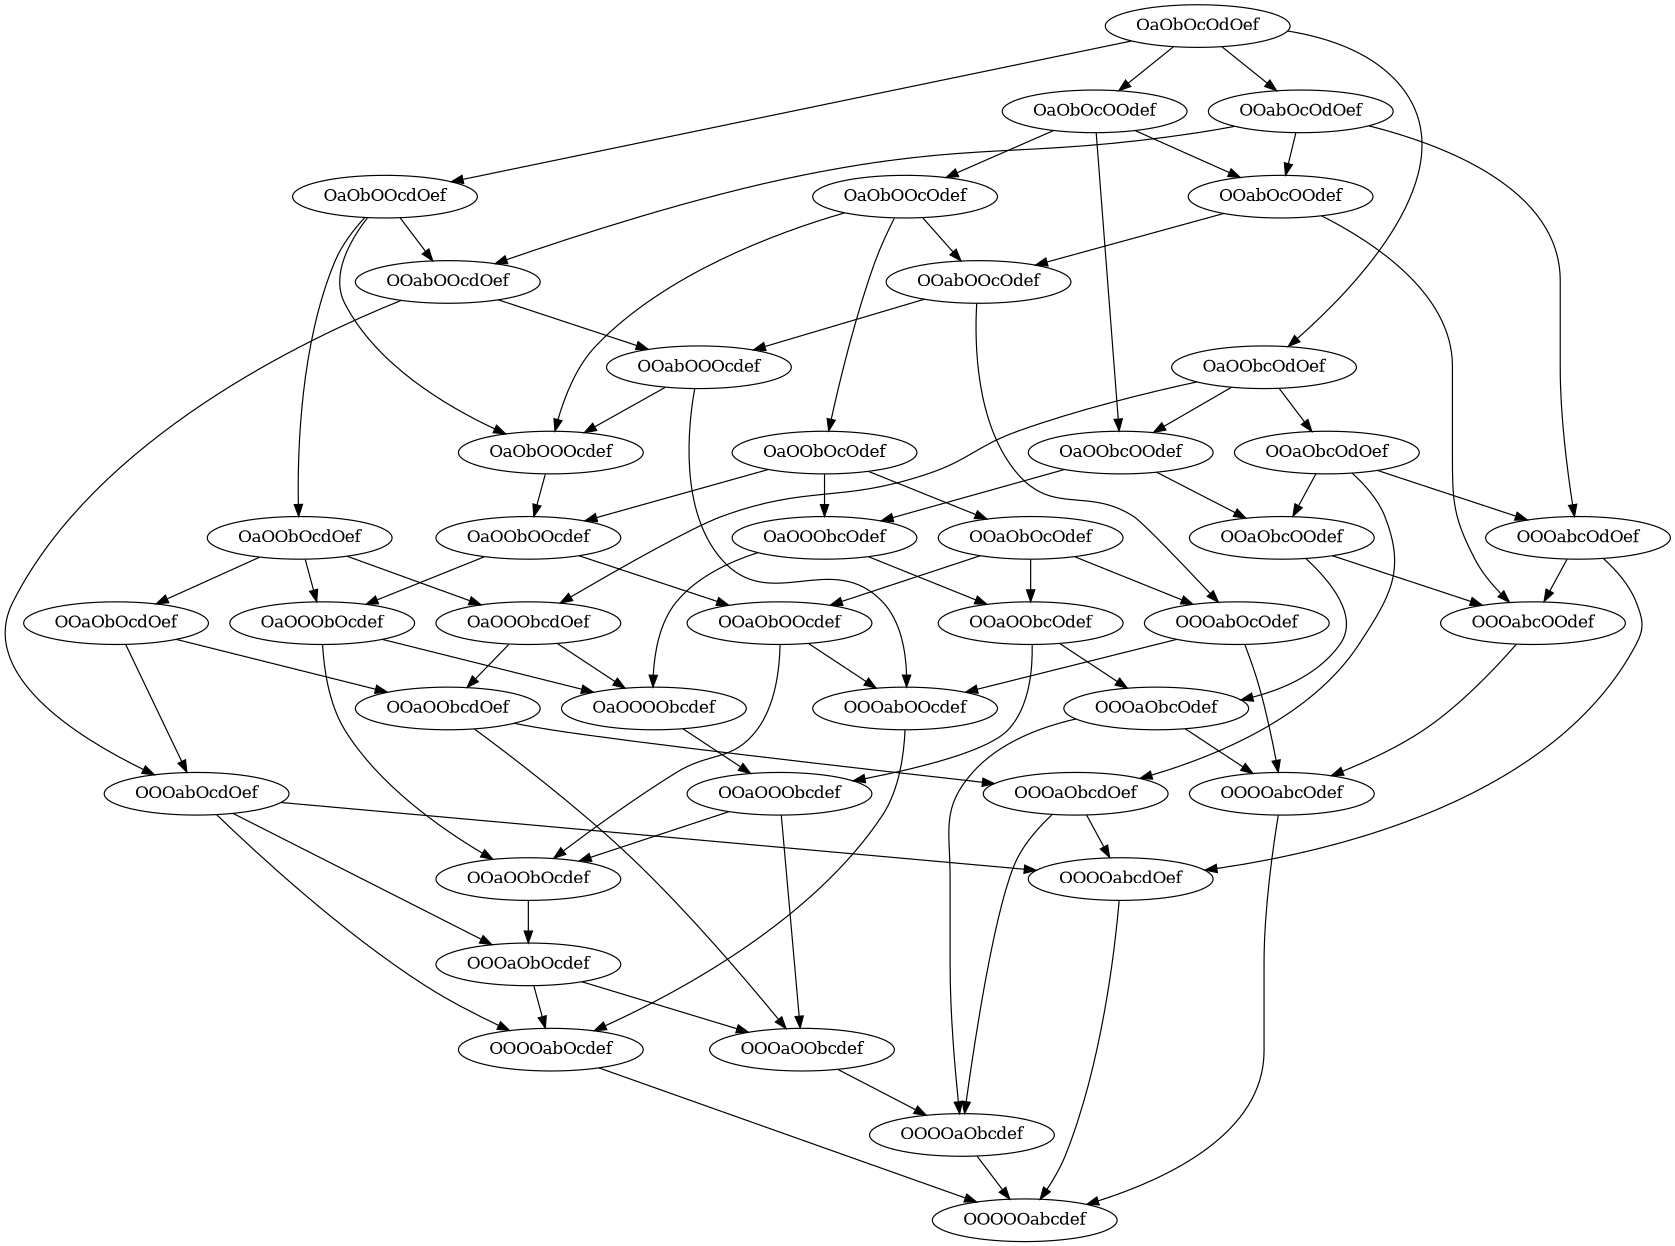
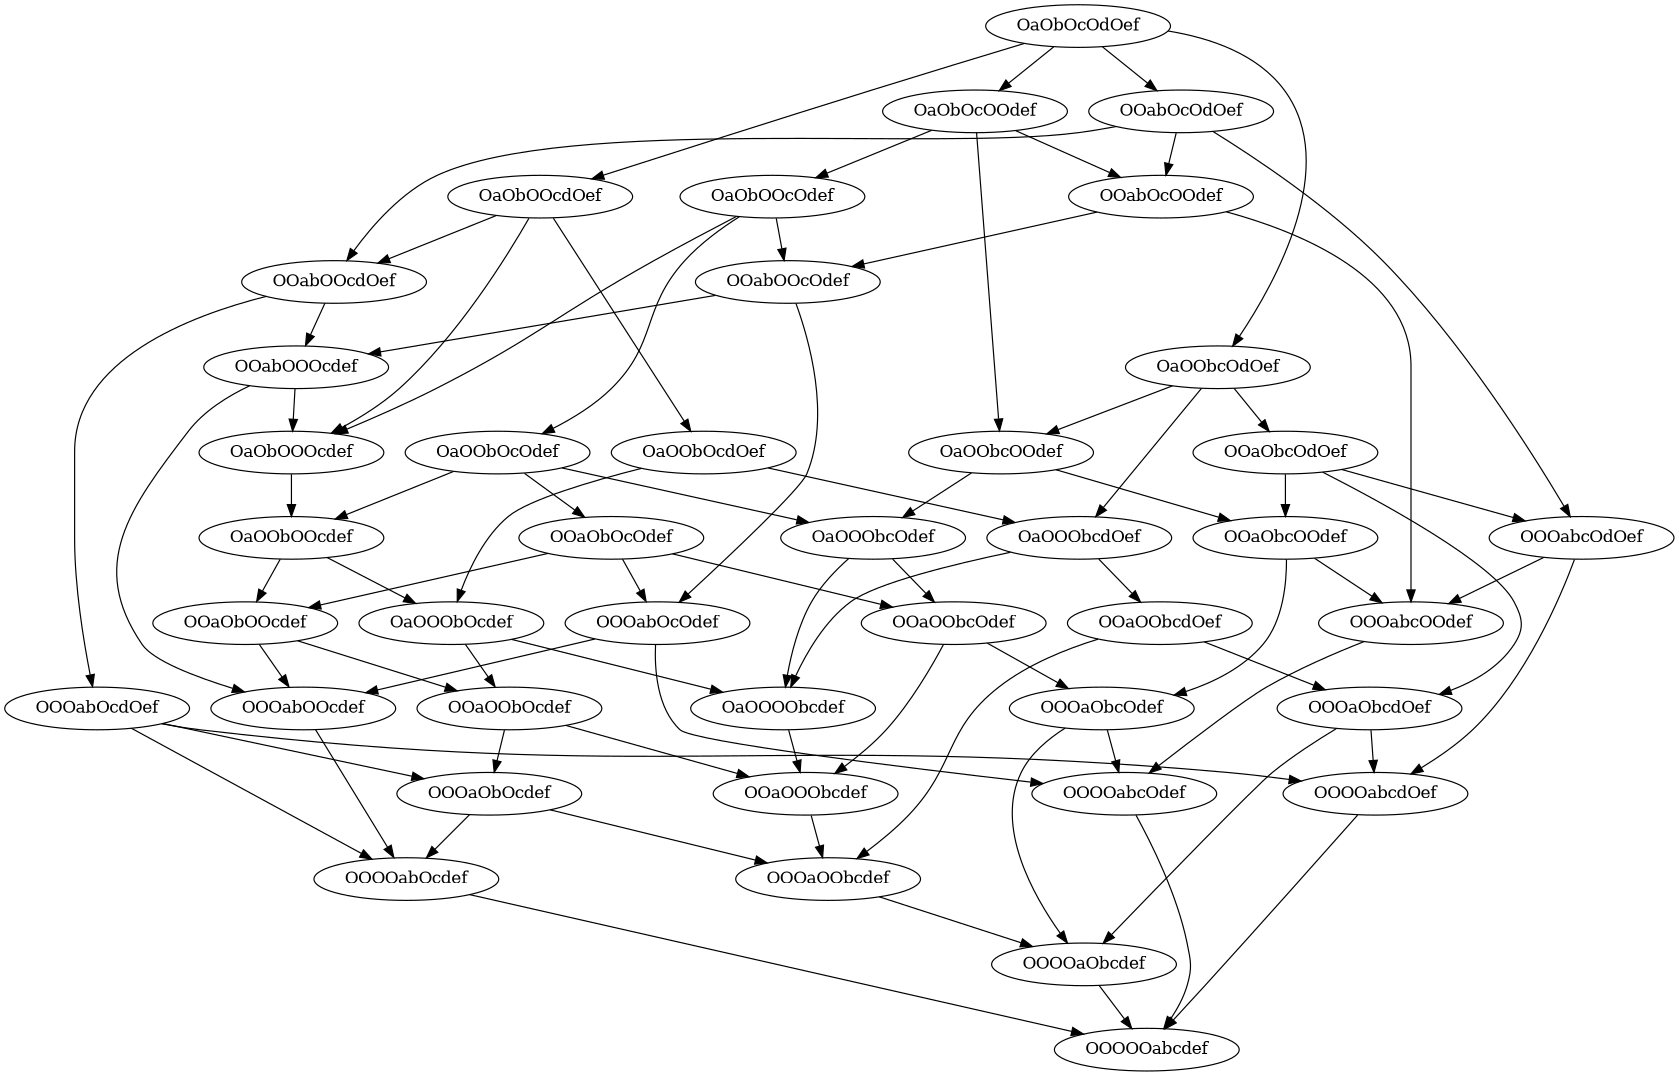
(116, 623) -> none
(674, 830) -> (647, 748)
